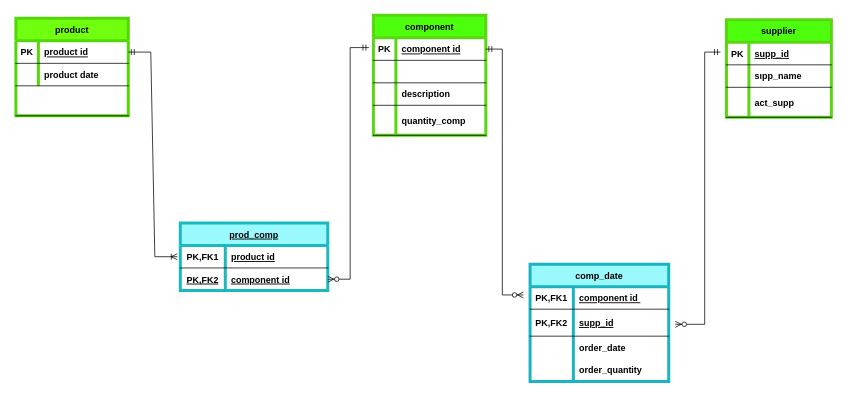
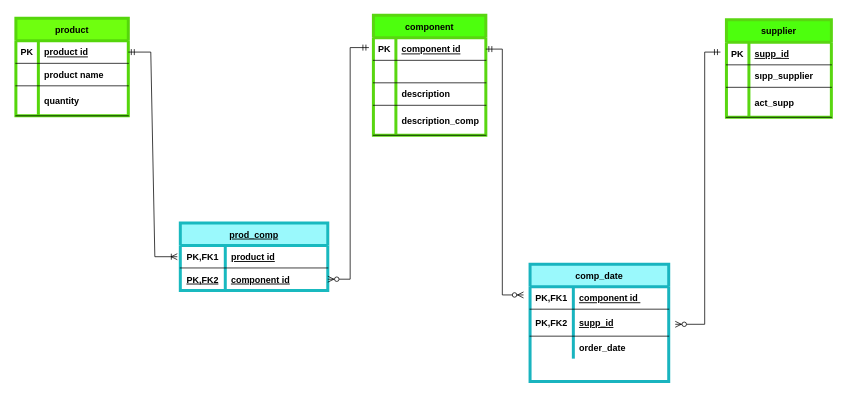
(73, 75) -> (73, 75)
(777, 77) -> (785, 77)
none -> (83, 101)
(433, 121) -> (439, 121)
(621, 370) -> none
